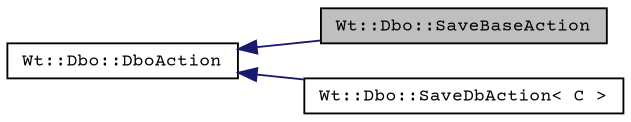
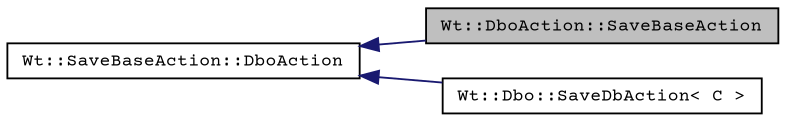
(464, 26) -> (602, 26)
(123, 61) -> (184, 61)
